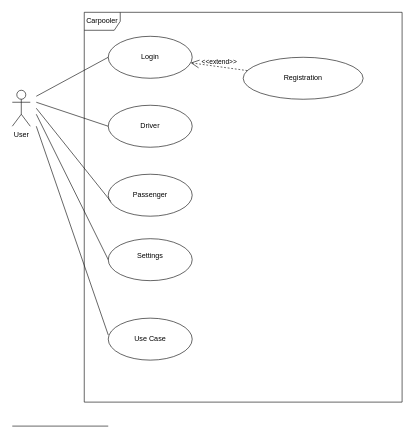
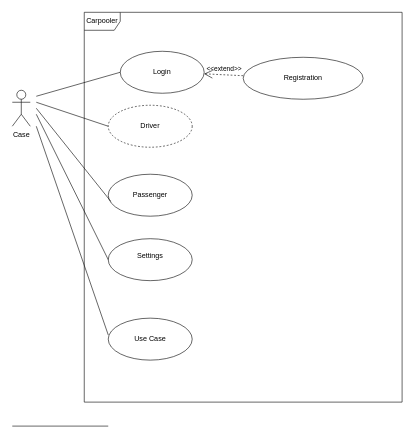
(150, 57) -> (162, 72)
(150, 126) -> (150, 126)
(22, 135) -> (22, 135)
